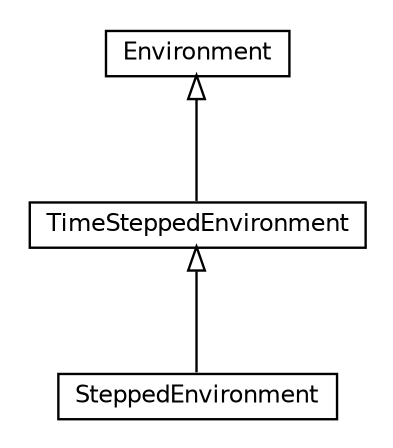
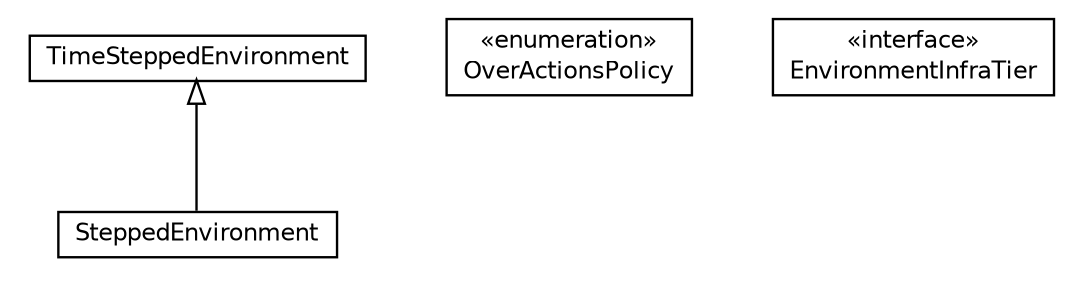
(197, 52) -> none
none -> (568, 57)
none -> (913, 57)
